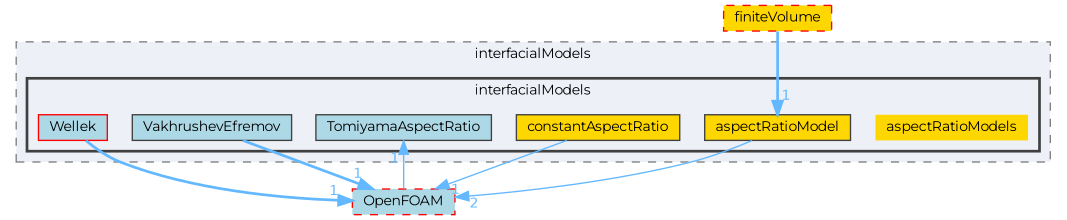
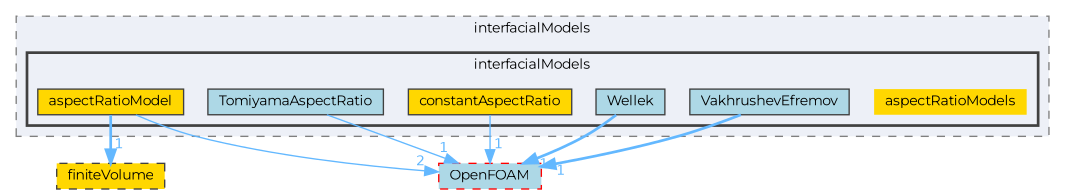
(778, 18) -> (111, 176)
(778, 66) -> (111, 132)
(73, 128) -> (630, 102)
(404, 172) -> (410, 145)
